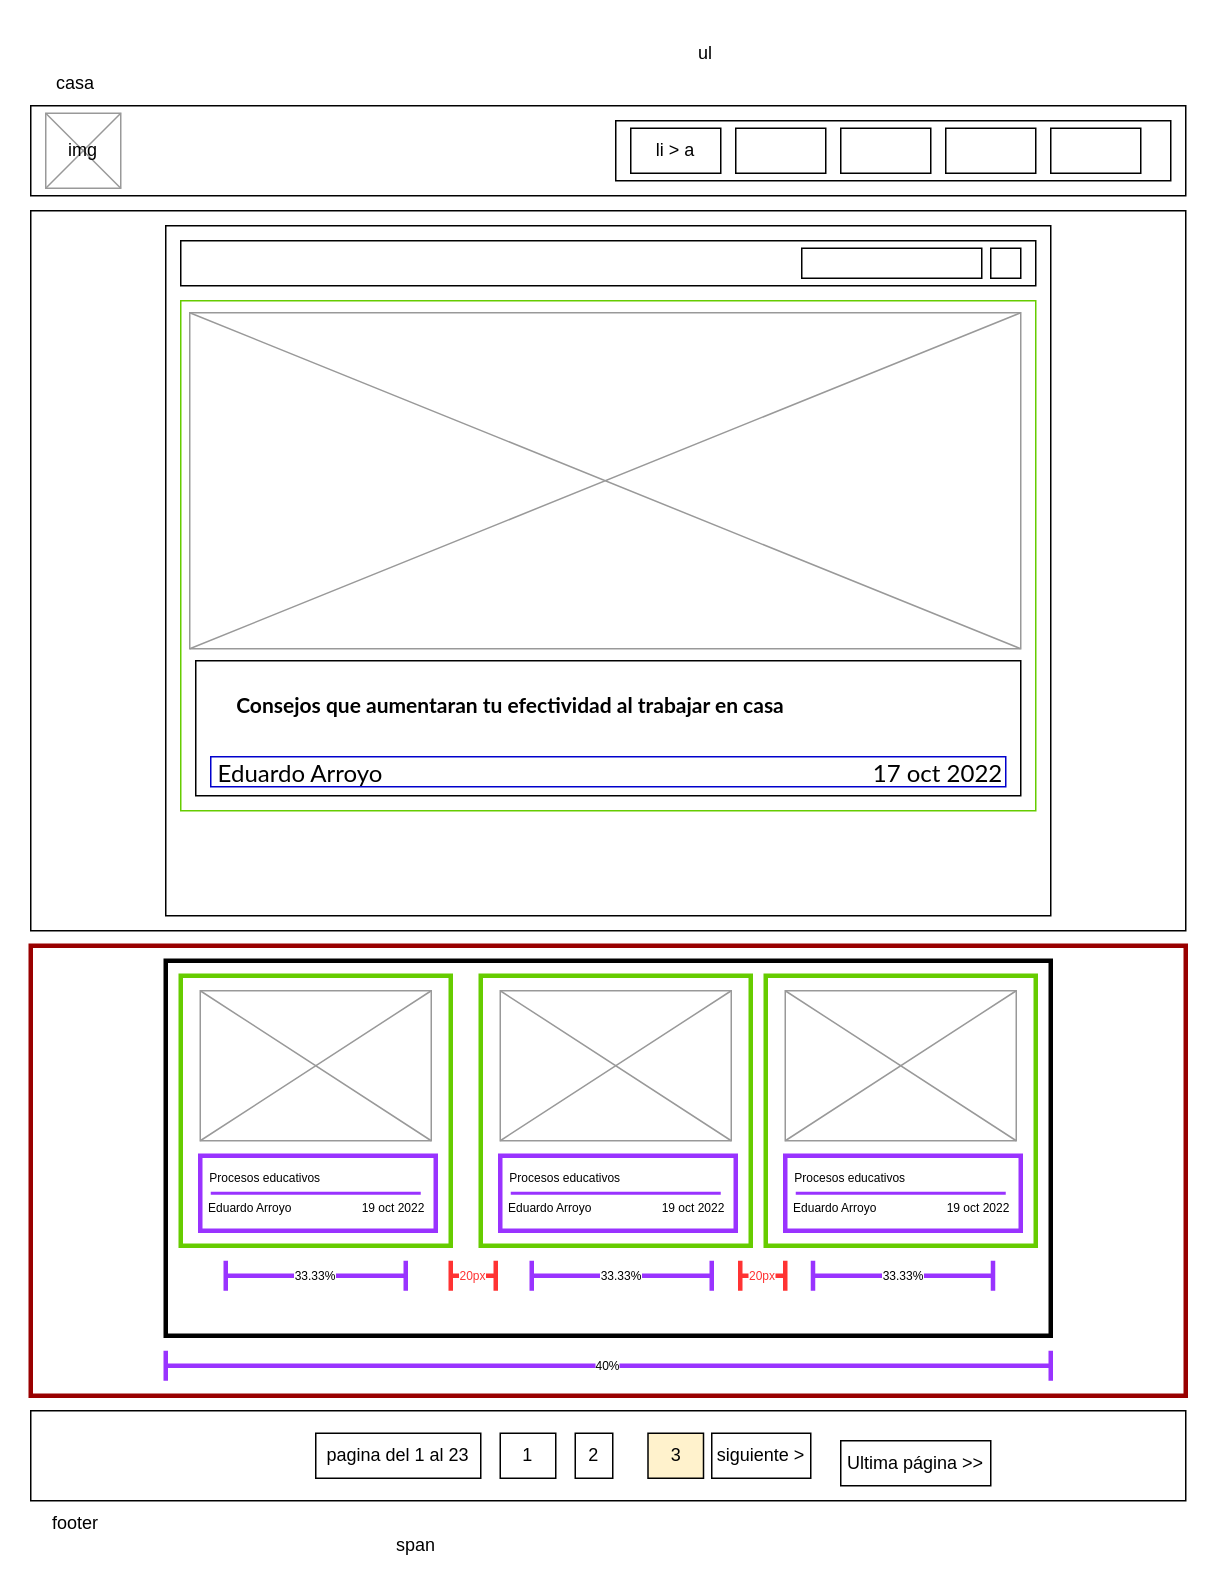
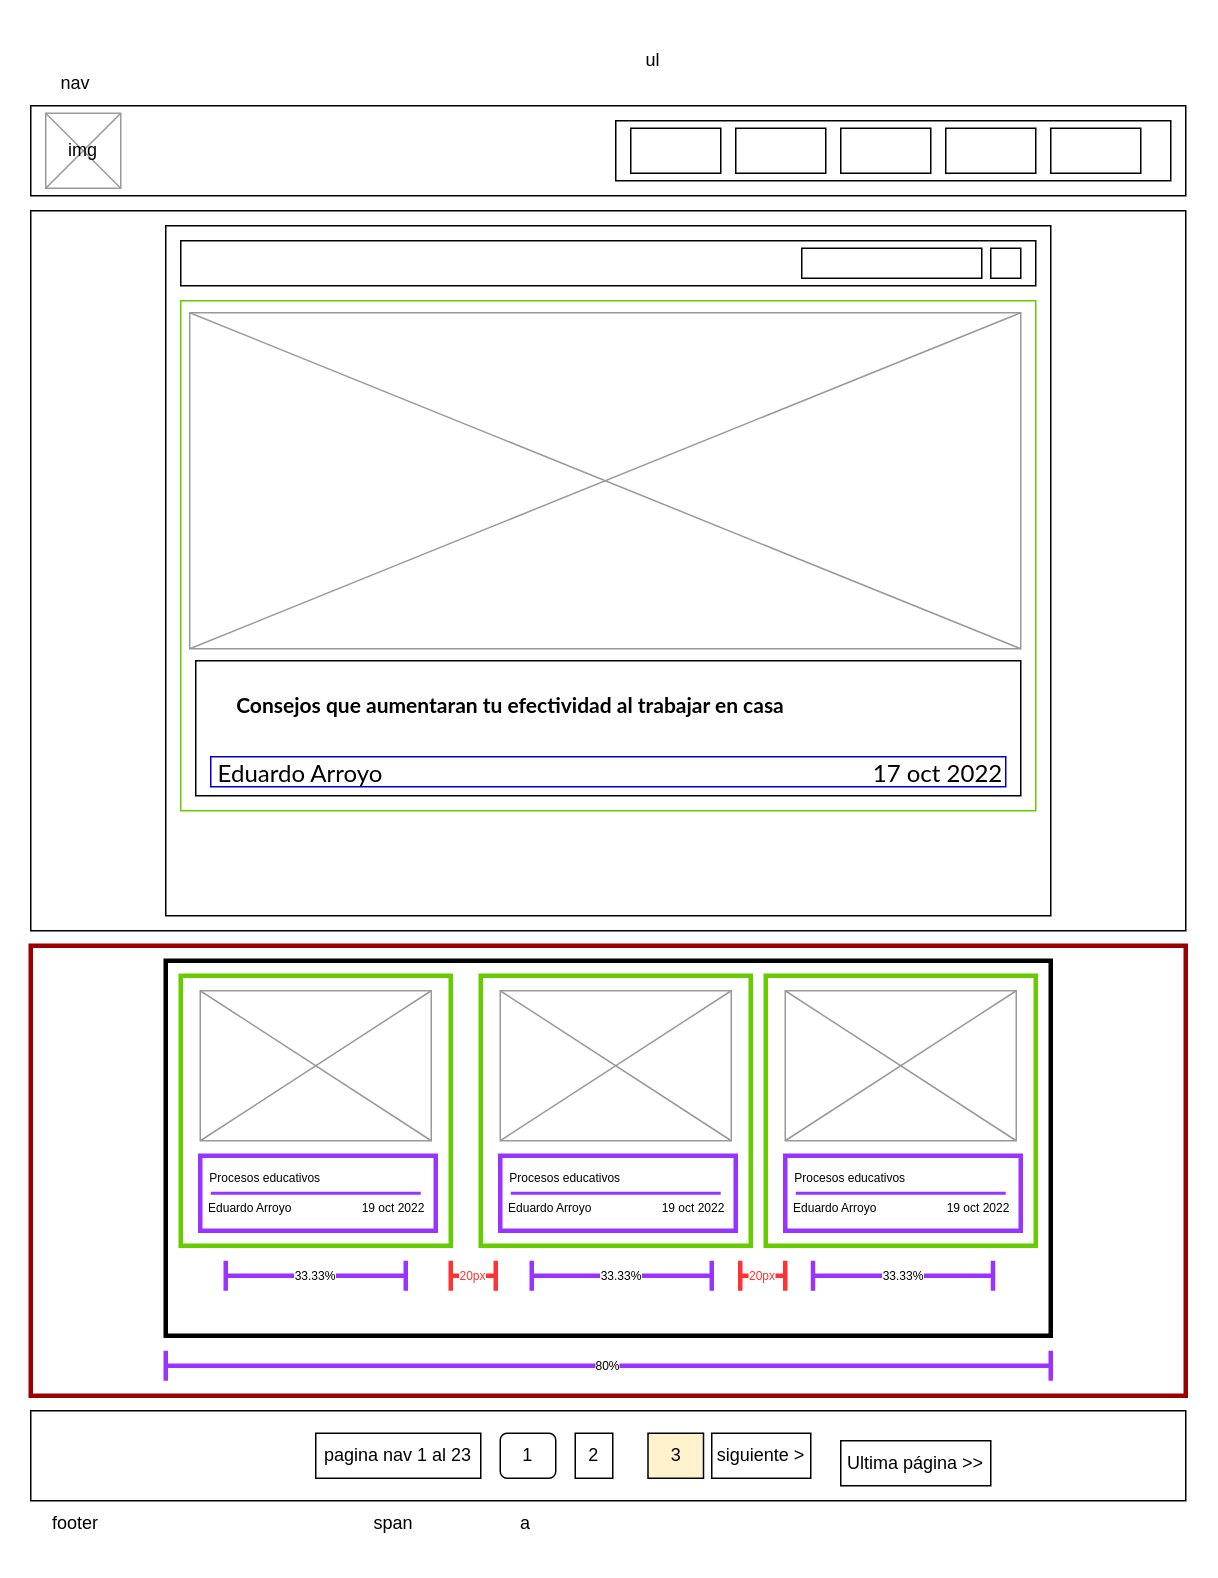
(706, 53) -> (653, 61)
(76, 83) -> (76, 83)
(676, 151) -> none
(608, 1366) -> (608, 1366)
(398, 1456) -> (398, 1456)
(528, 1456) -> (528, 1456)
none -> (526, 1523)
(416, 1546) -> (394, 1523)
